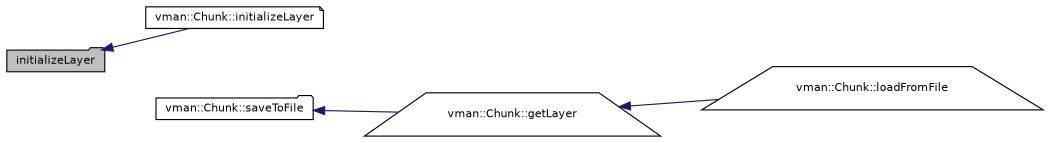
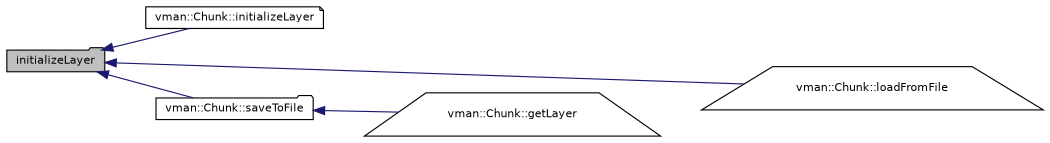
none -> (151, 86)
(675, 103) -> (430, 73)
